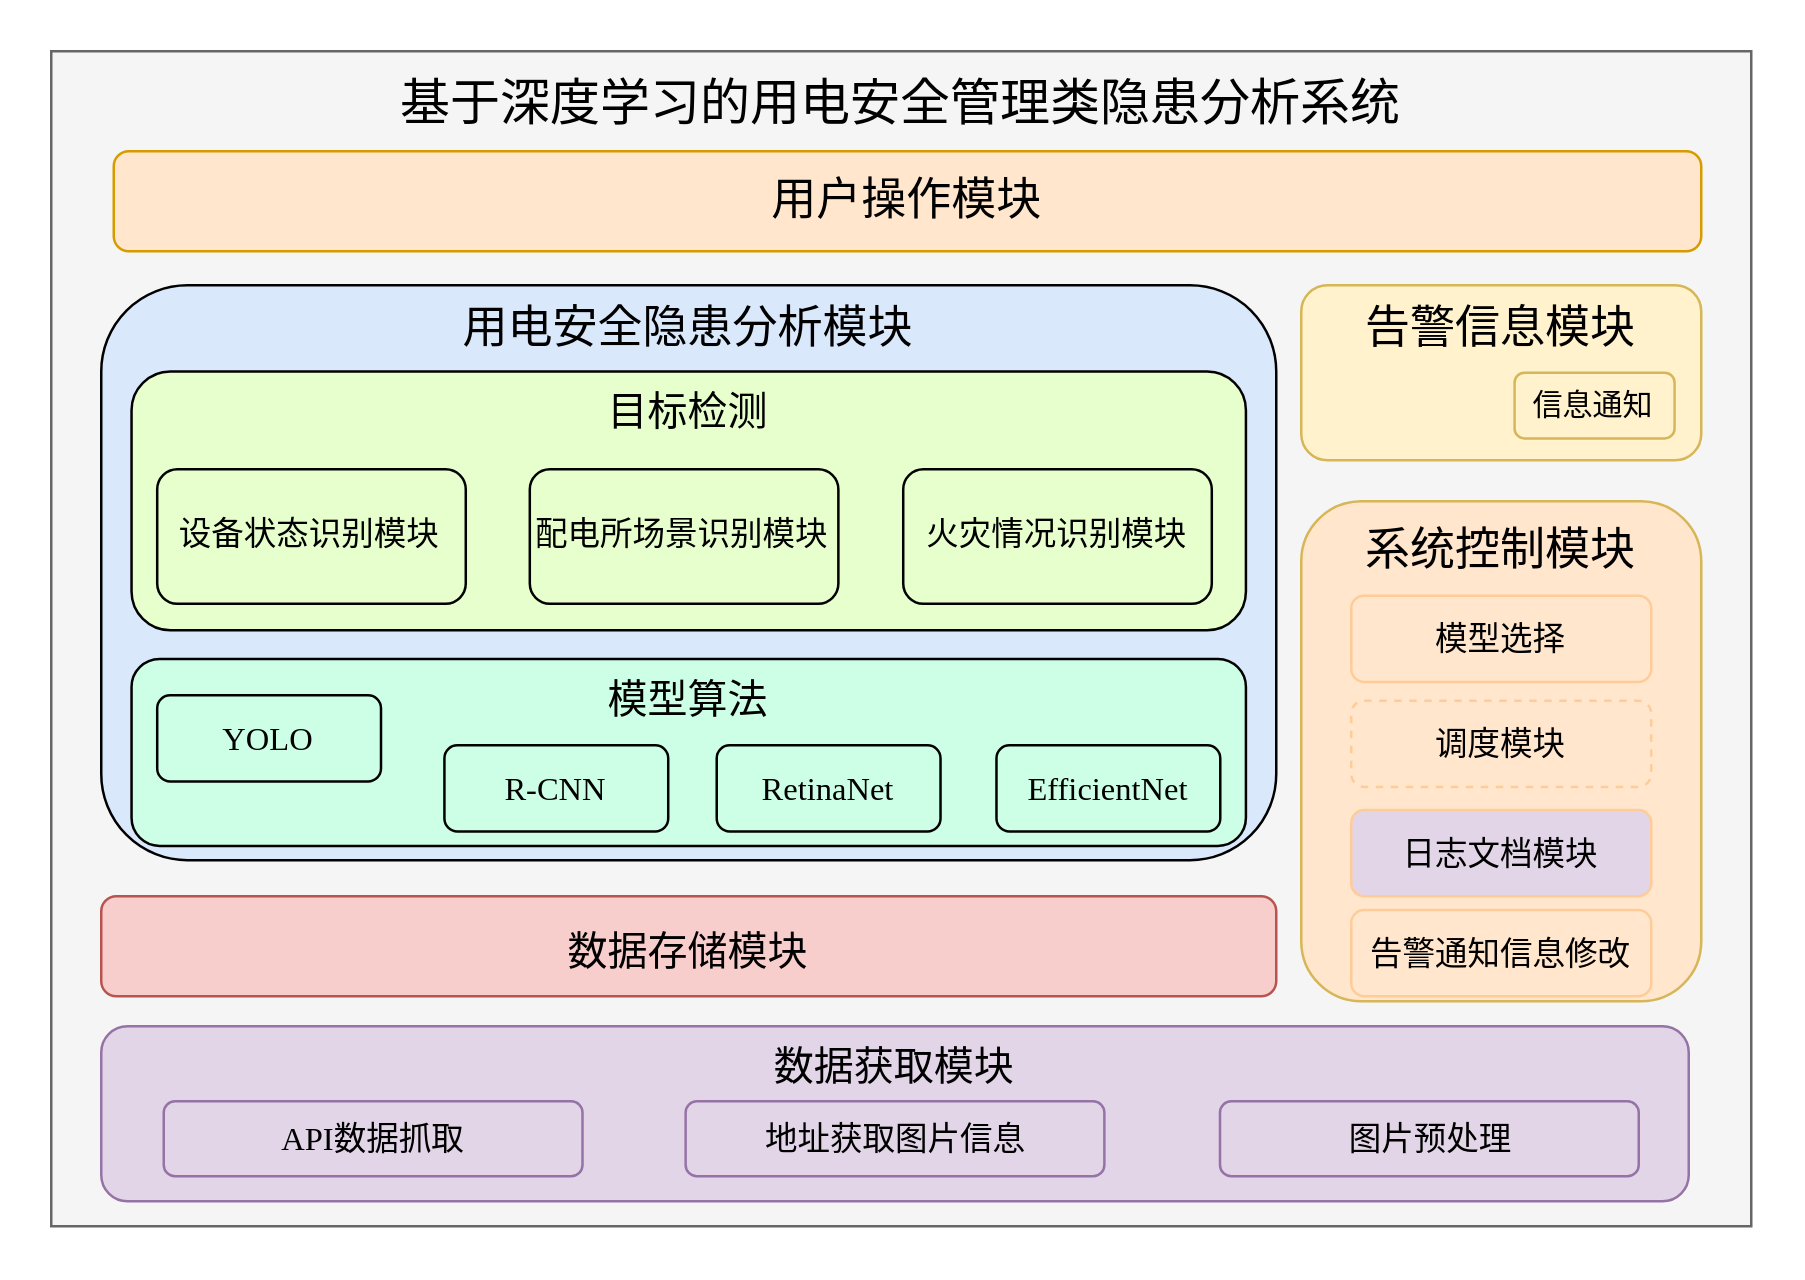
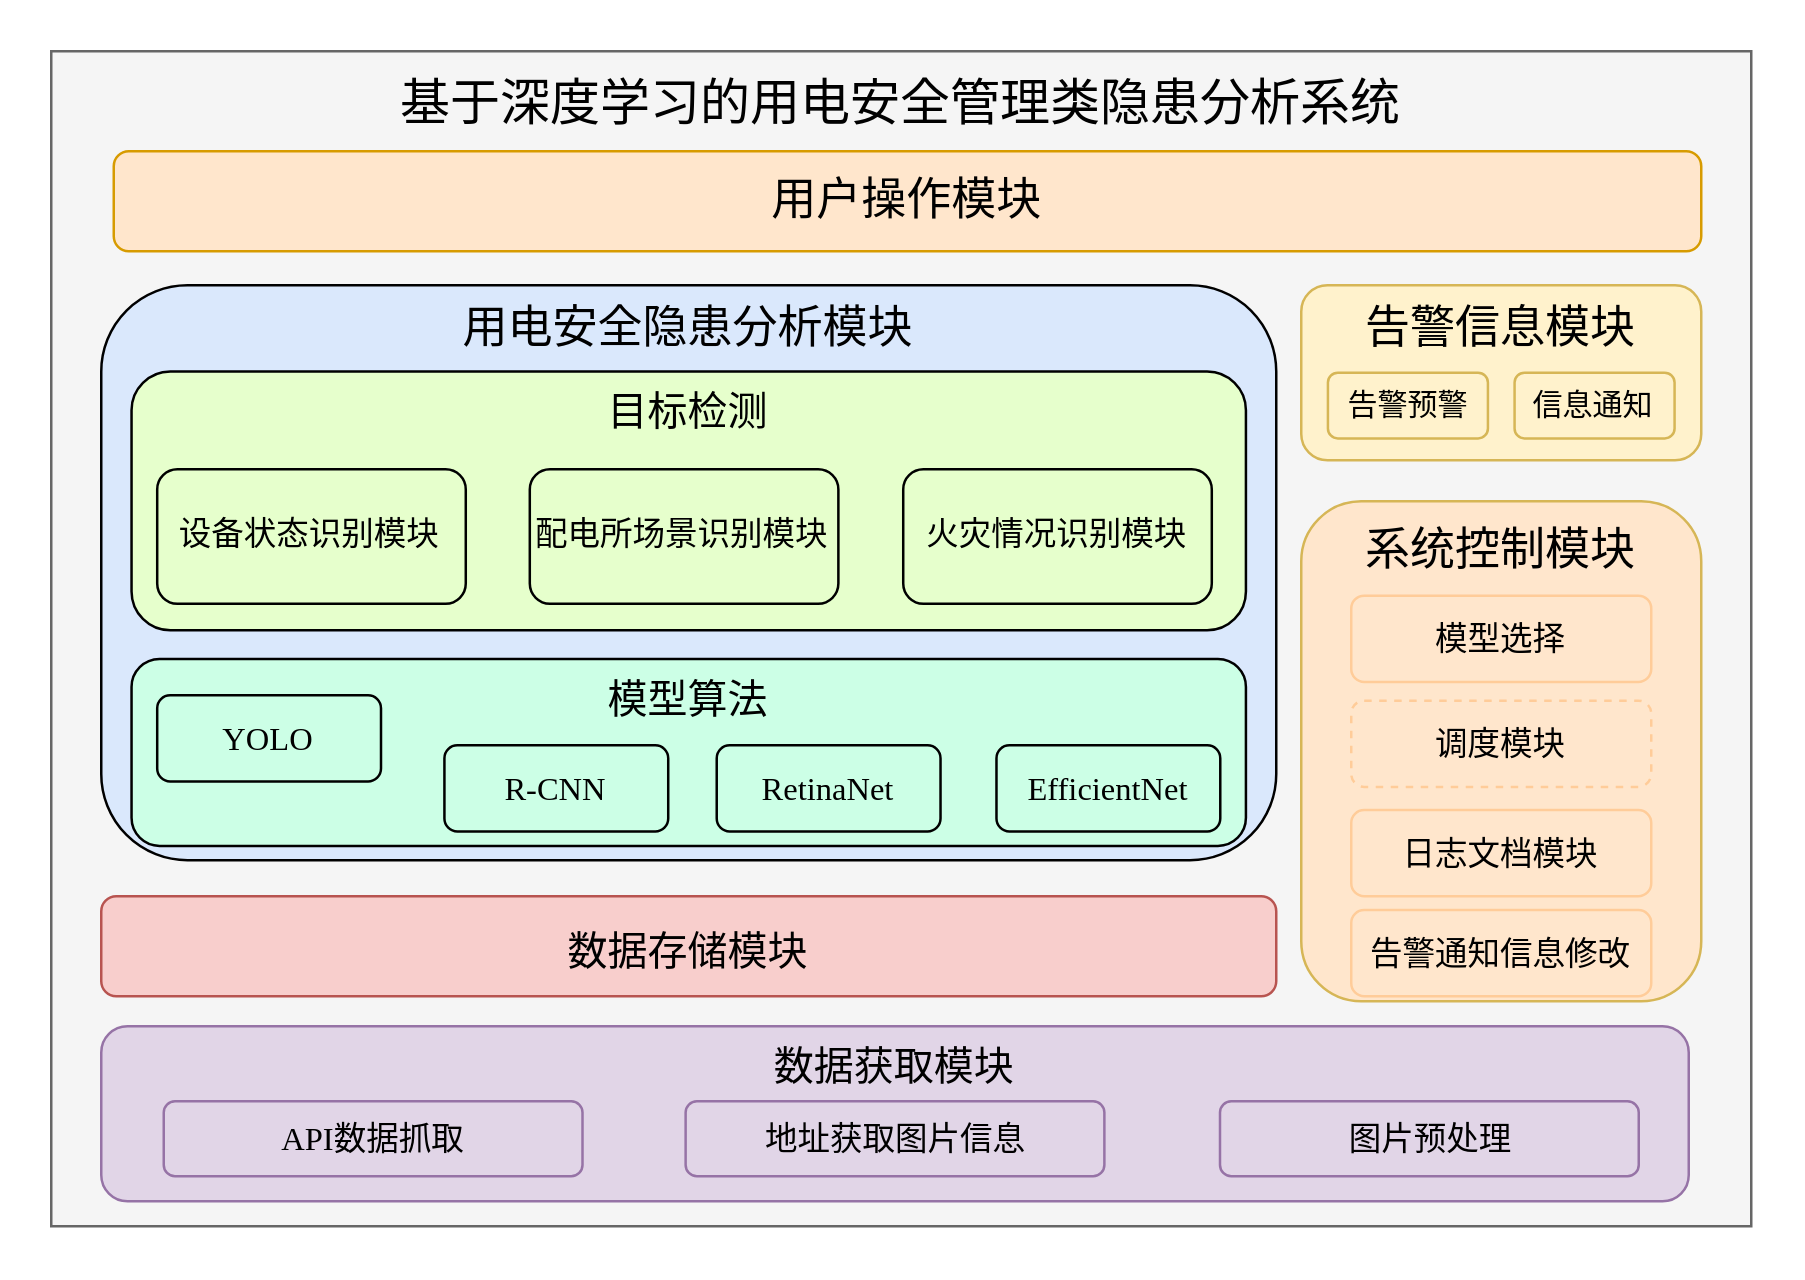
none -> (1408, 406)
(1501, 853) -> (1501, 853)
